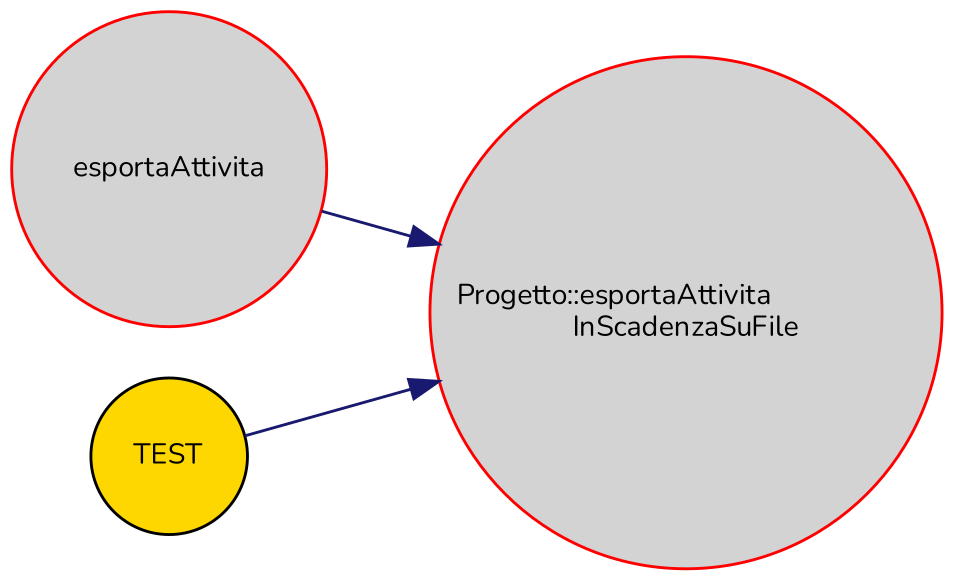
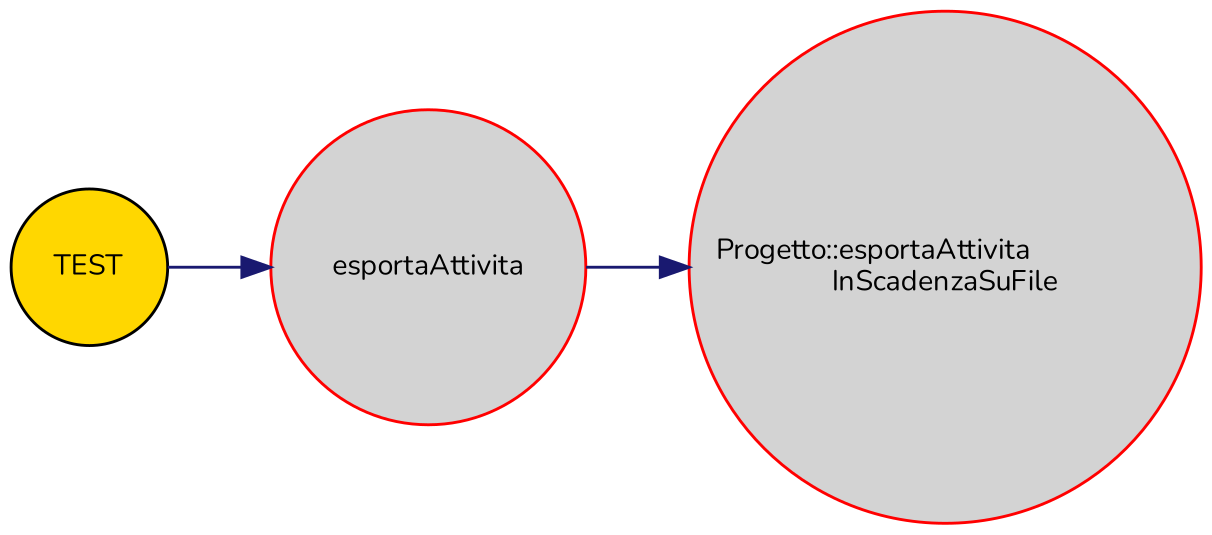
(328, 413) -> (205, 267)
